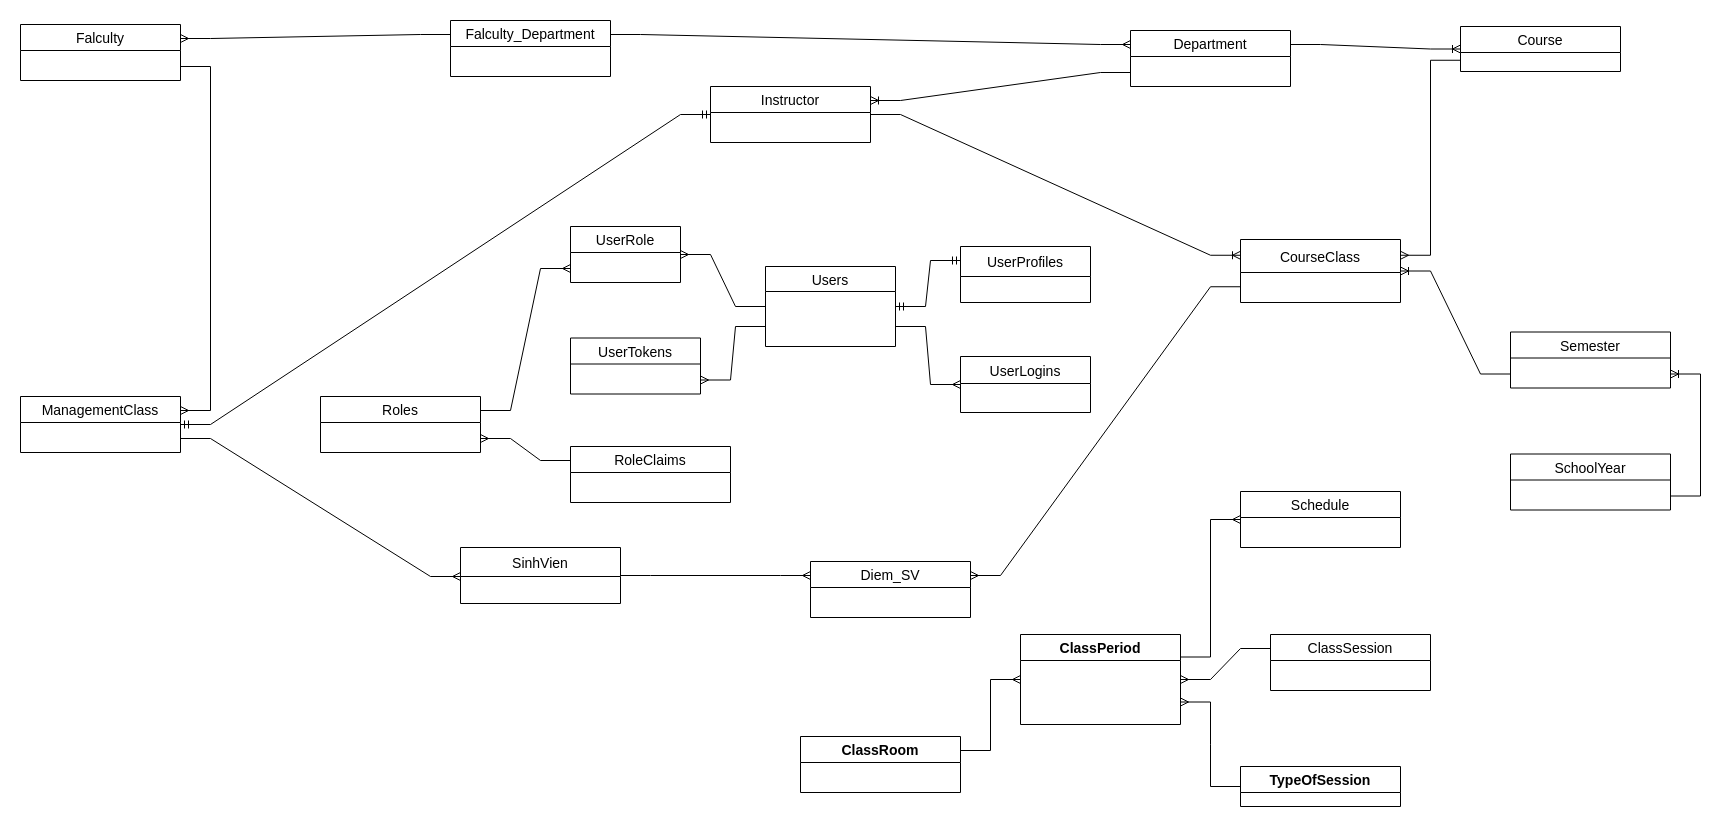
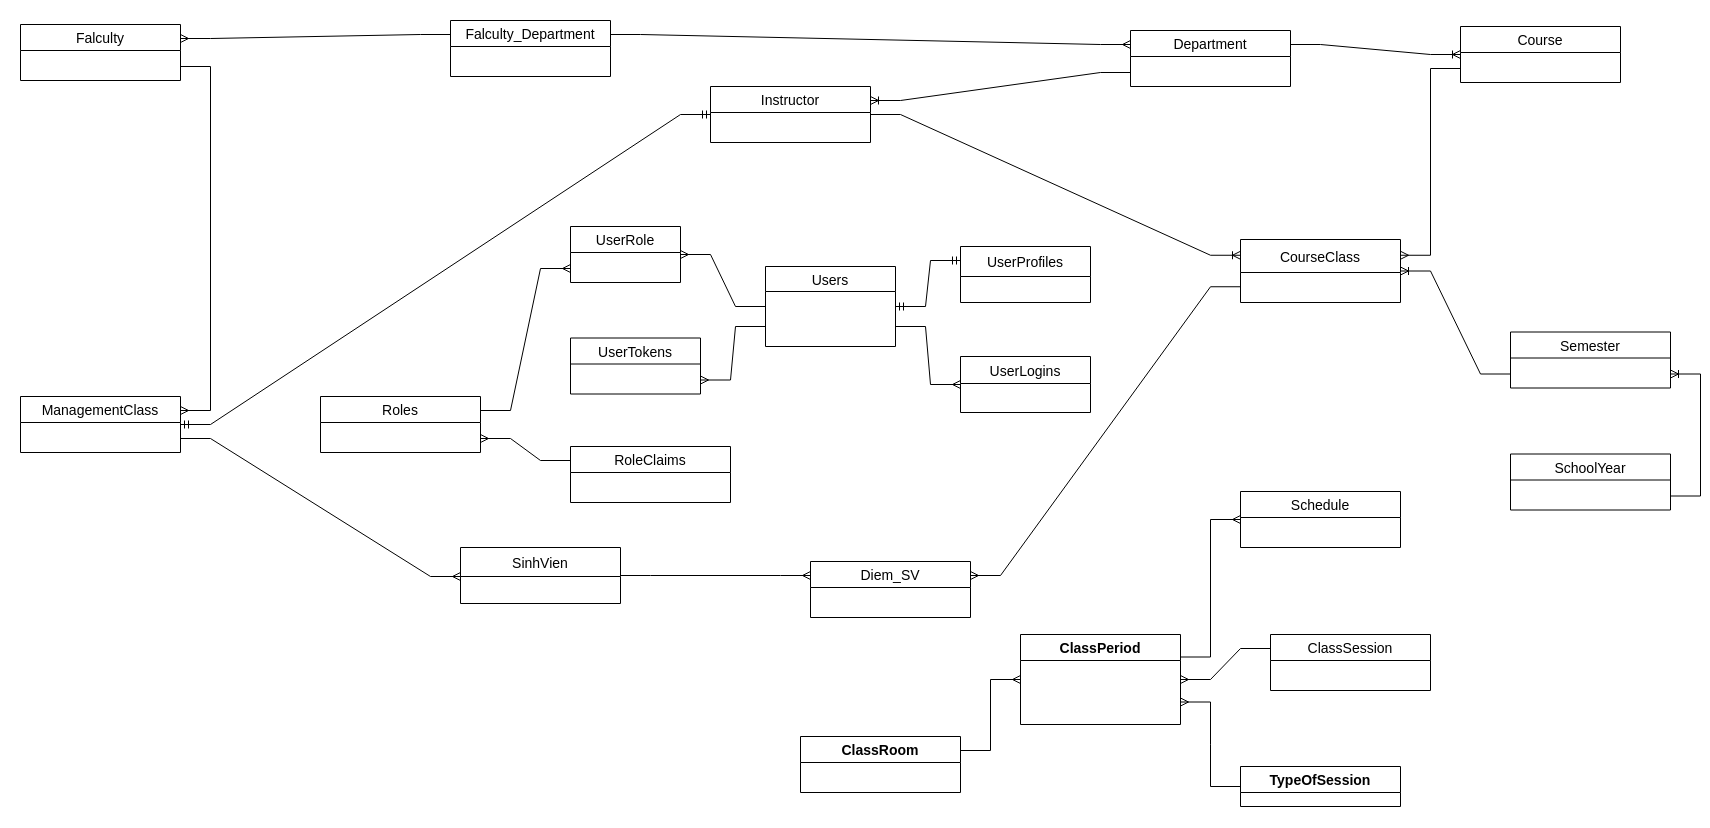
(1541, 49) -> (1541, 55)
